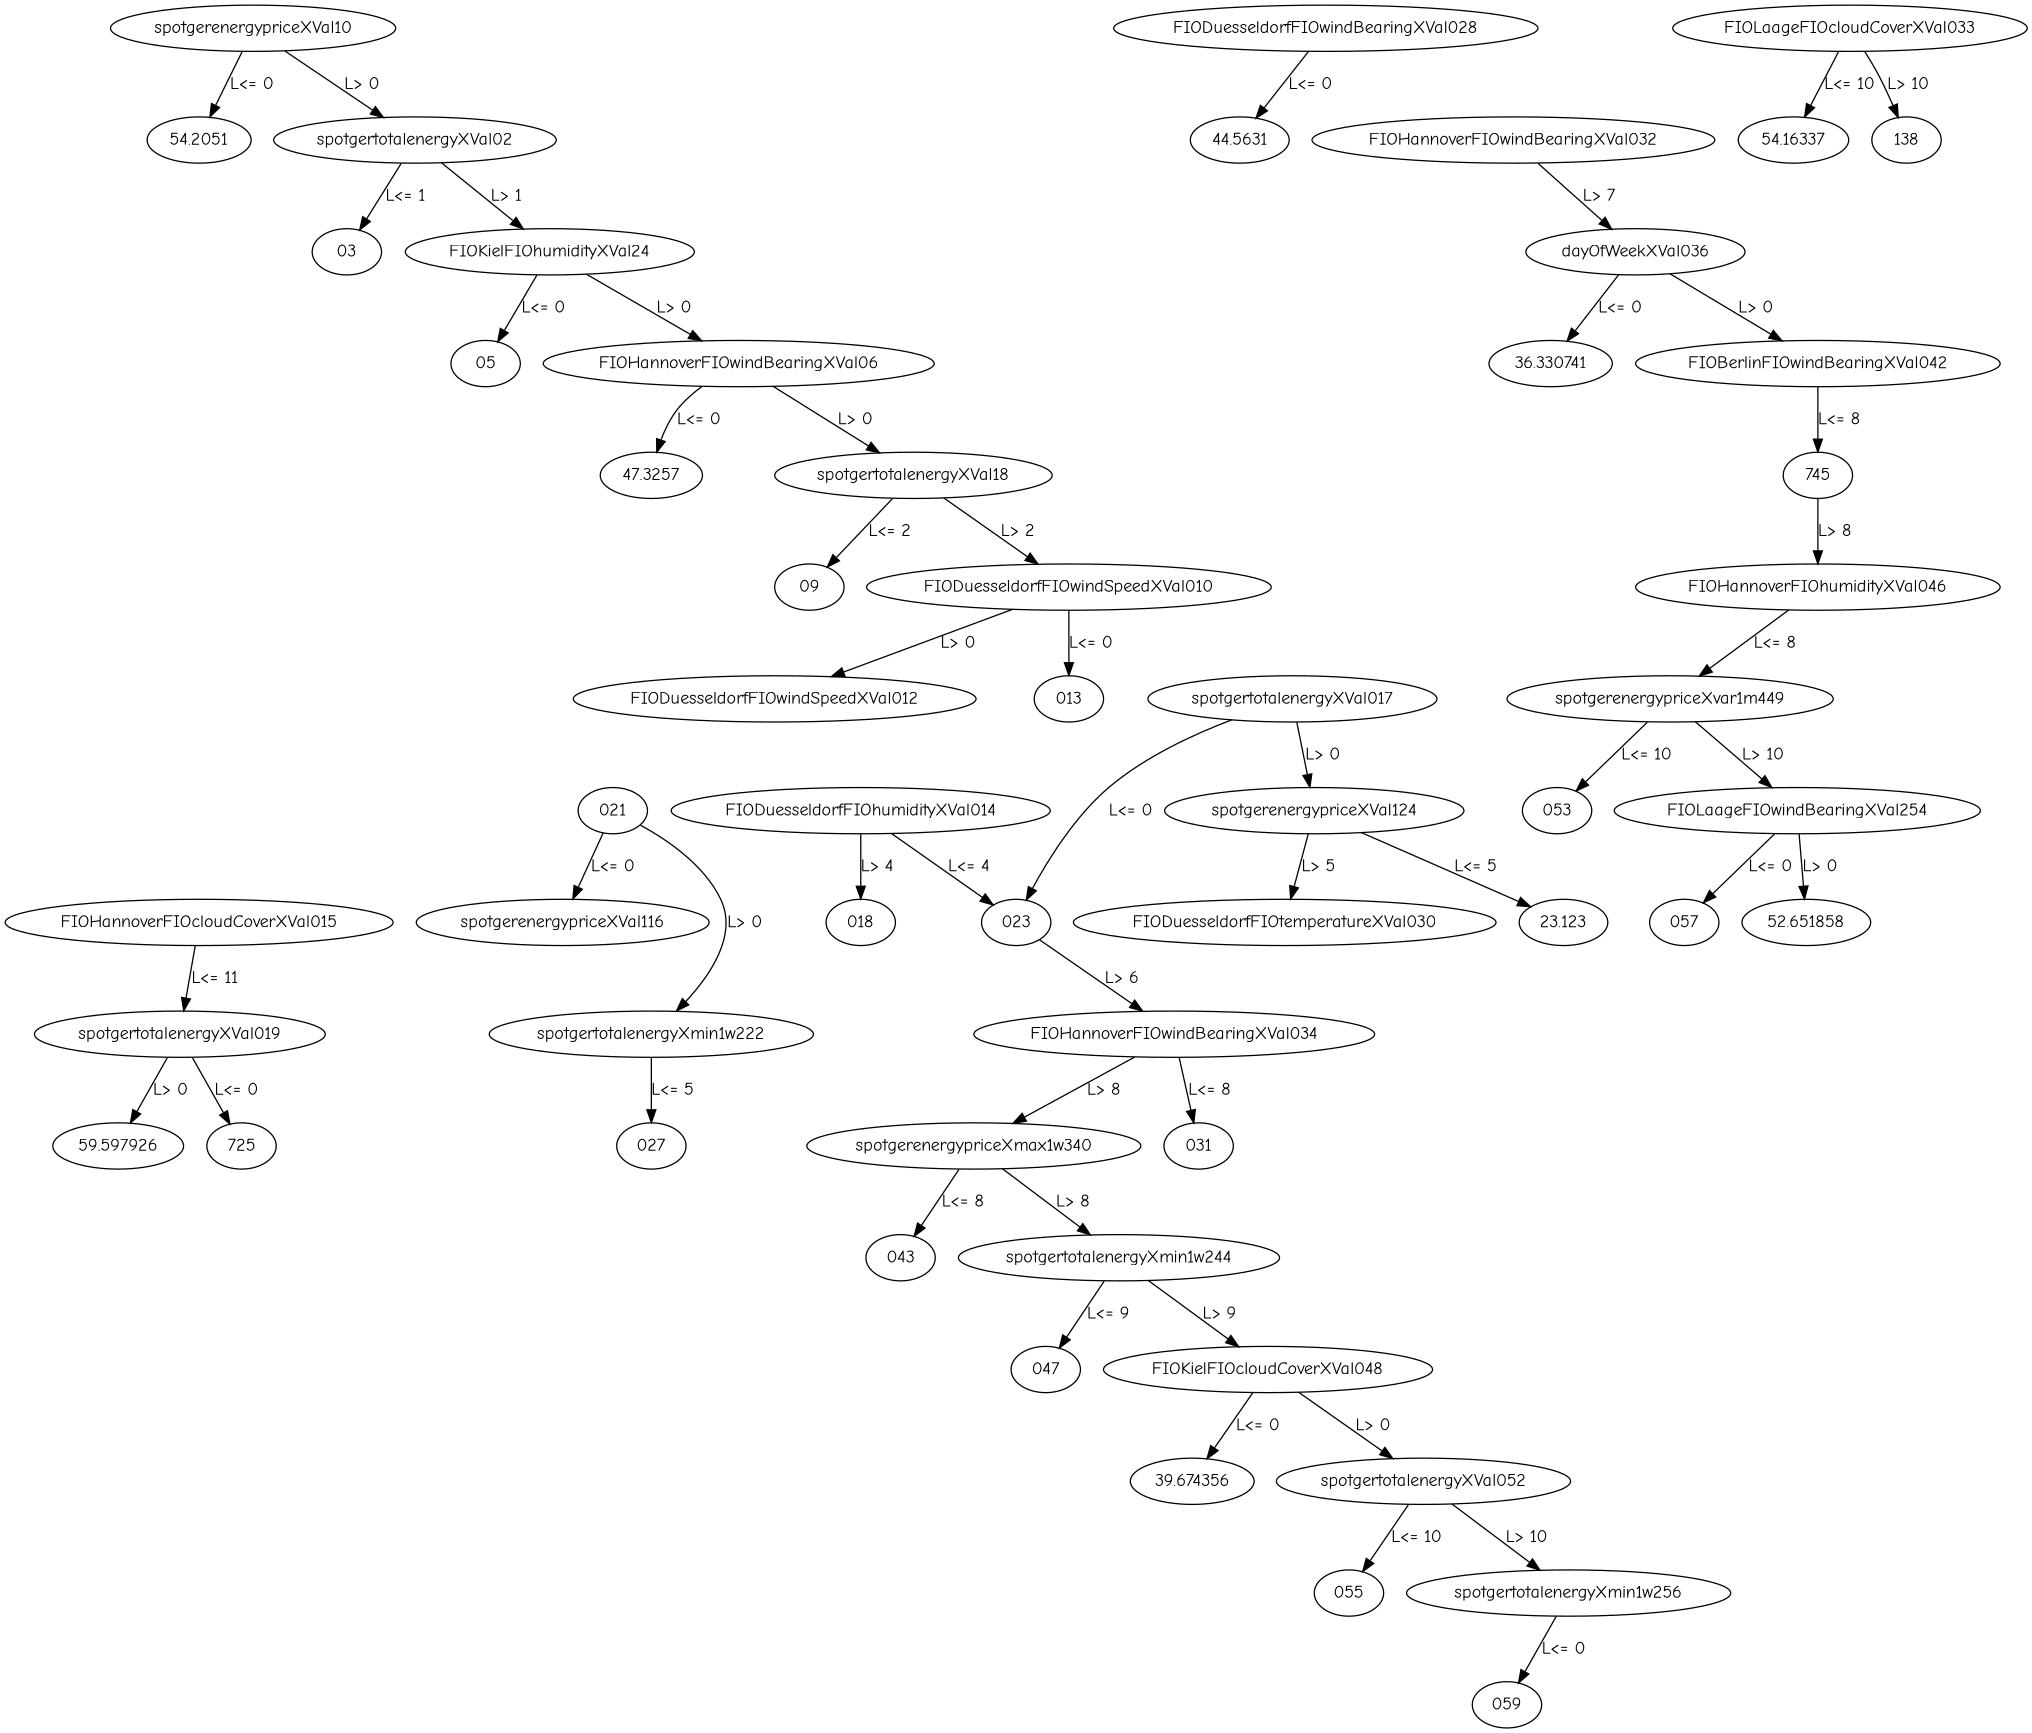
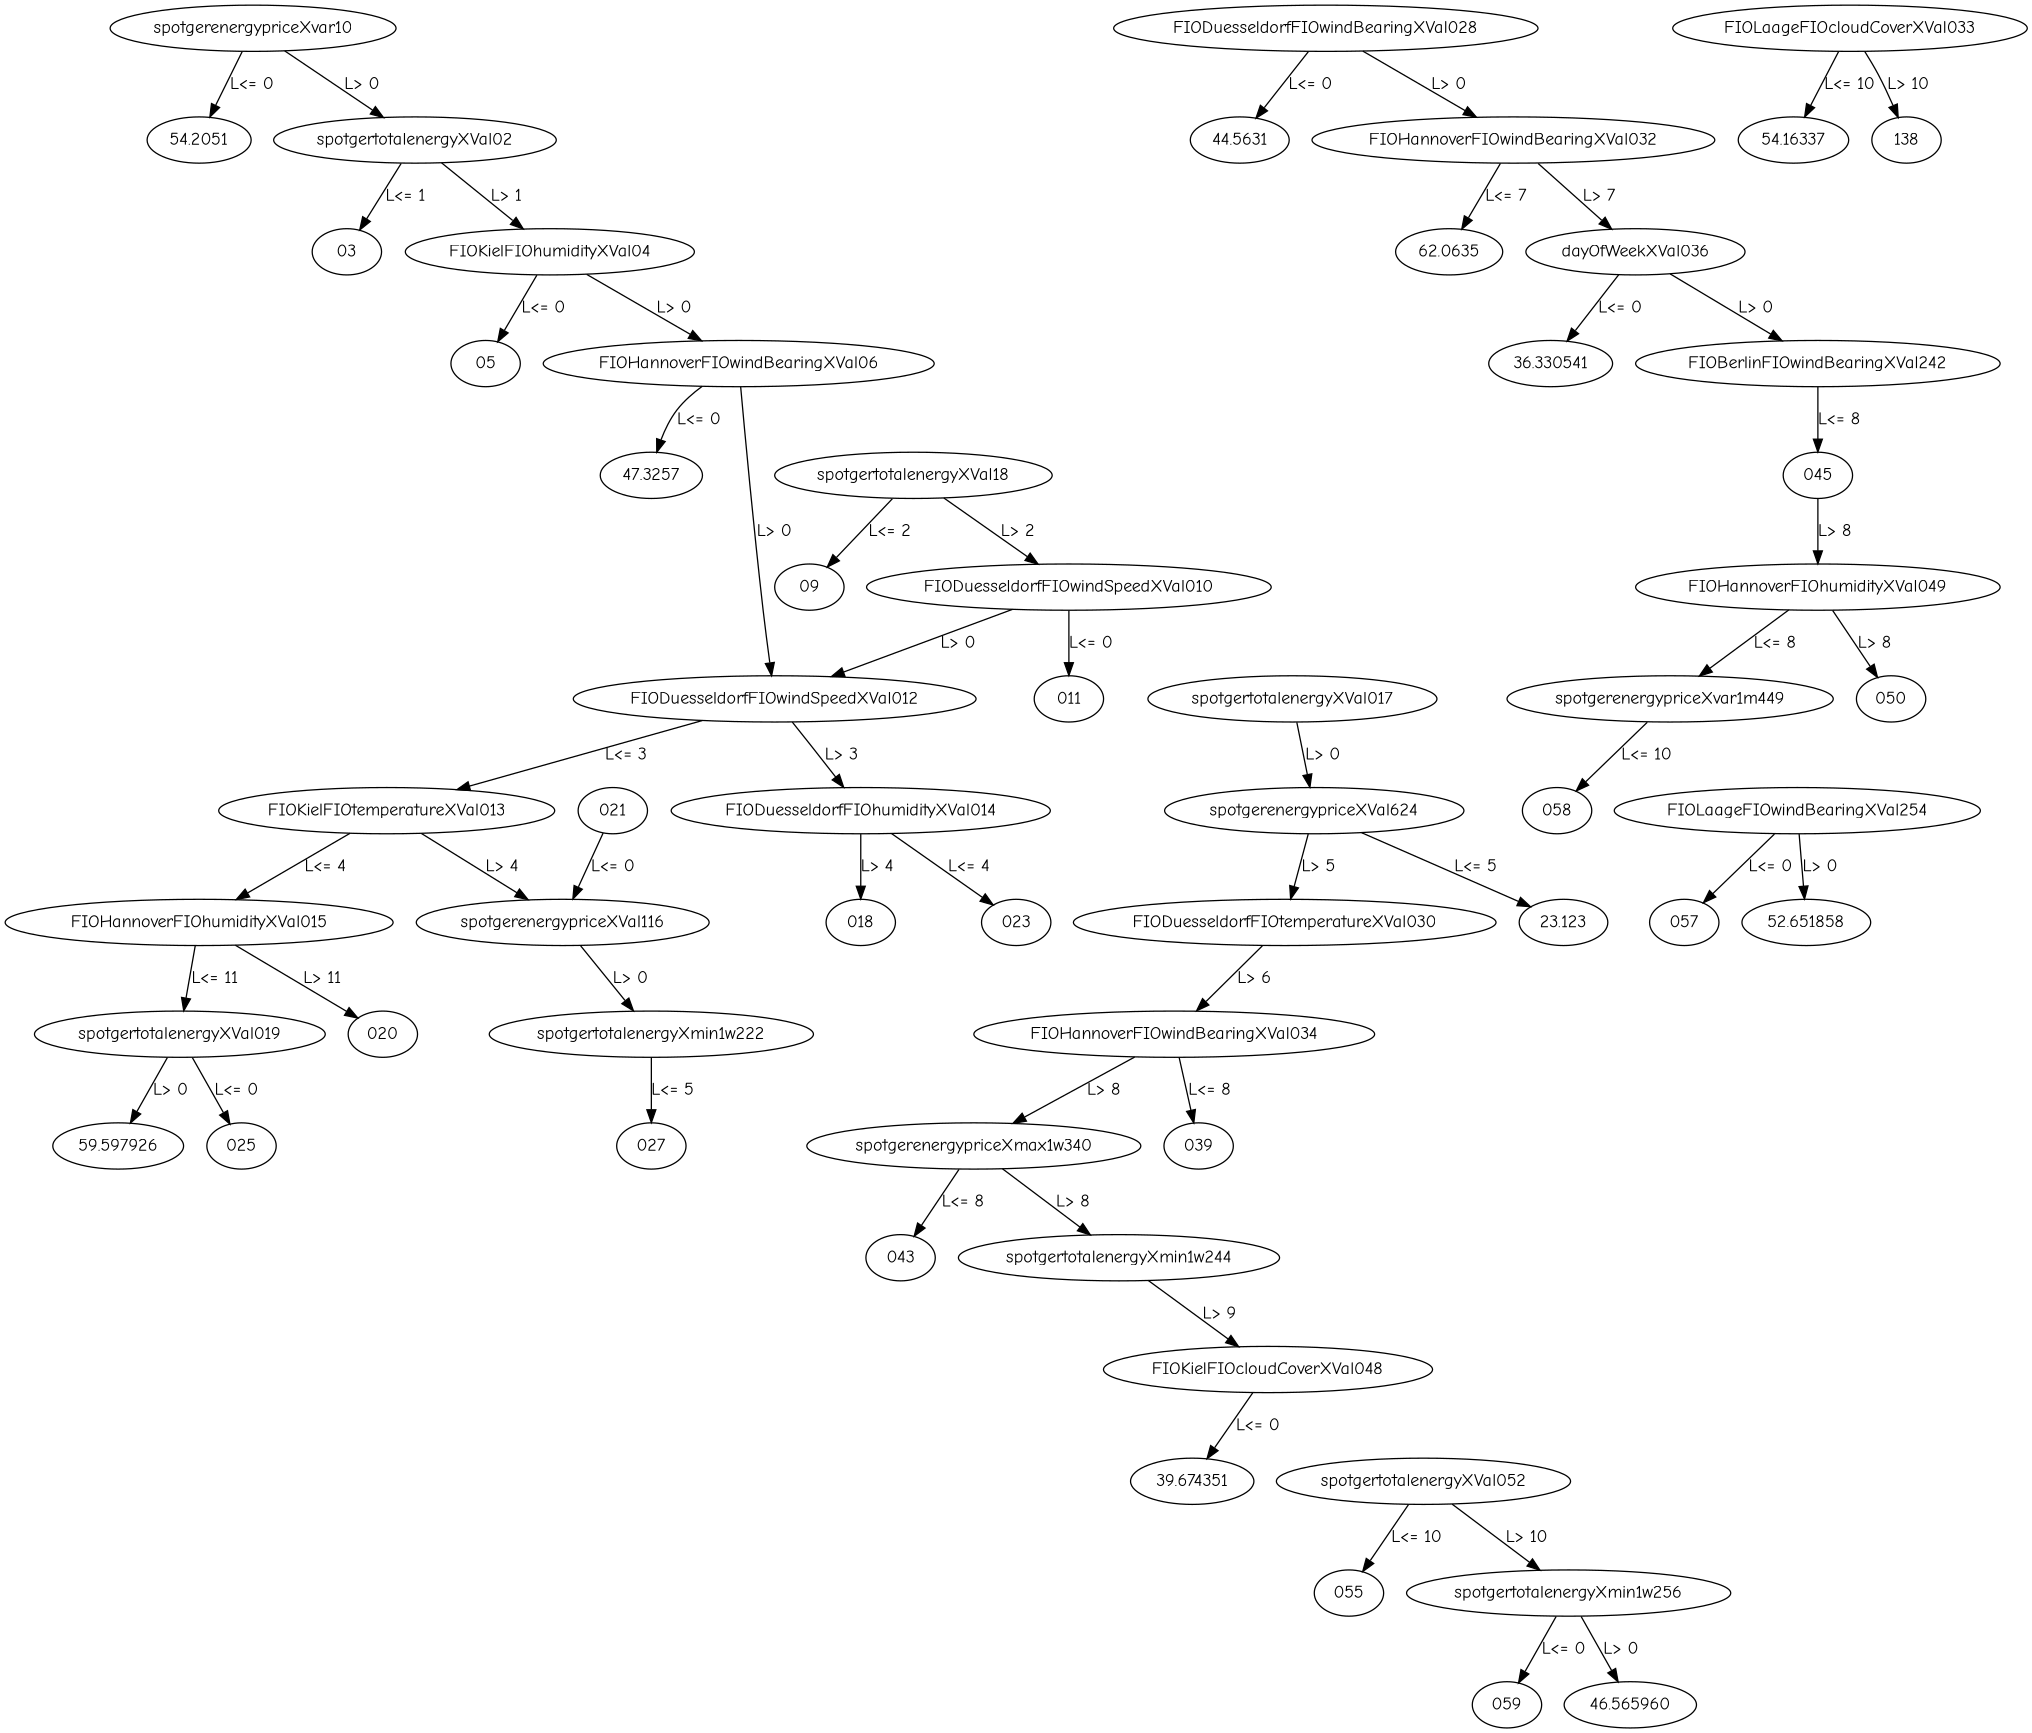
(253, 28) -> (253, 28)
none -> (1414, 81)
(550, 252) -> (550, 252)
none -> (1449, 252)
(1551, 364) -> (1551, 364)
(1818, 364) -> (1818, 364)
(821, 416) -> (754, 525)
(1818, 475) -> (1818, 475)
(1818, 587) -> (1818, 587)
(1069, 699) -> (1069, 699)
none -> (1891, 699)
none -> (814, 750)
(1729, 750) -> none
(1114, 783) -> none
none -> (387, 811)
(1314, 811) -> (1314, 811)
(1557, 811) -> (1557, 811)
(721, 901) -> (603, 973)
(199, 922) -> (199, 922)
(1086, 972) -> (1234, 974)
none -> (383, 1034)
(242, 1146) -> (242, 1146)
(1199, 1146) -> (1199, 1146)
(1046, 1370) -> none
(1340, 1422) -> none
(1192, 1481) -> (1192, 1481)
none -> (1630, 1705)
